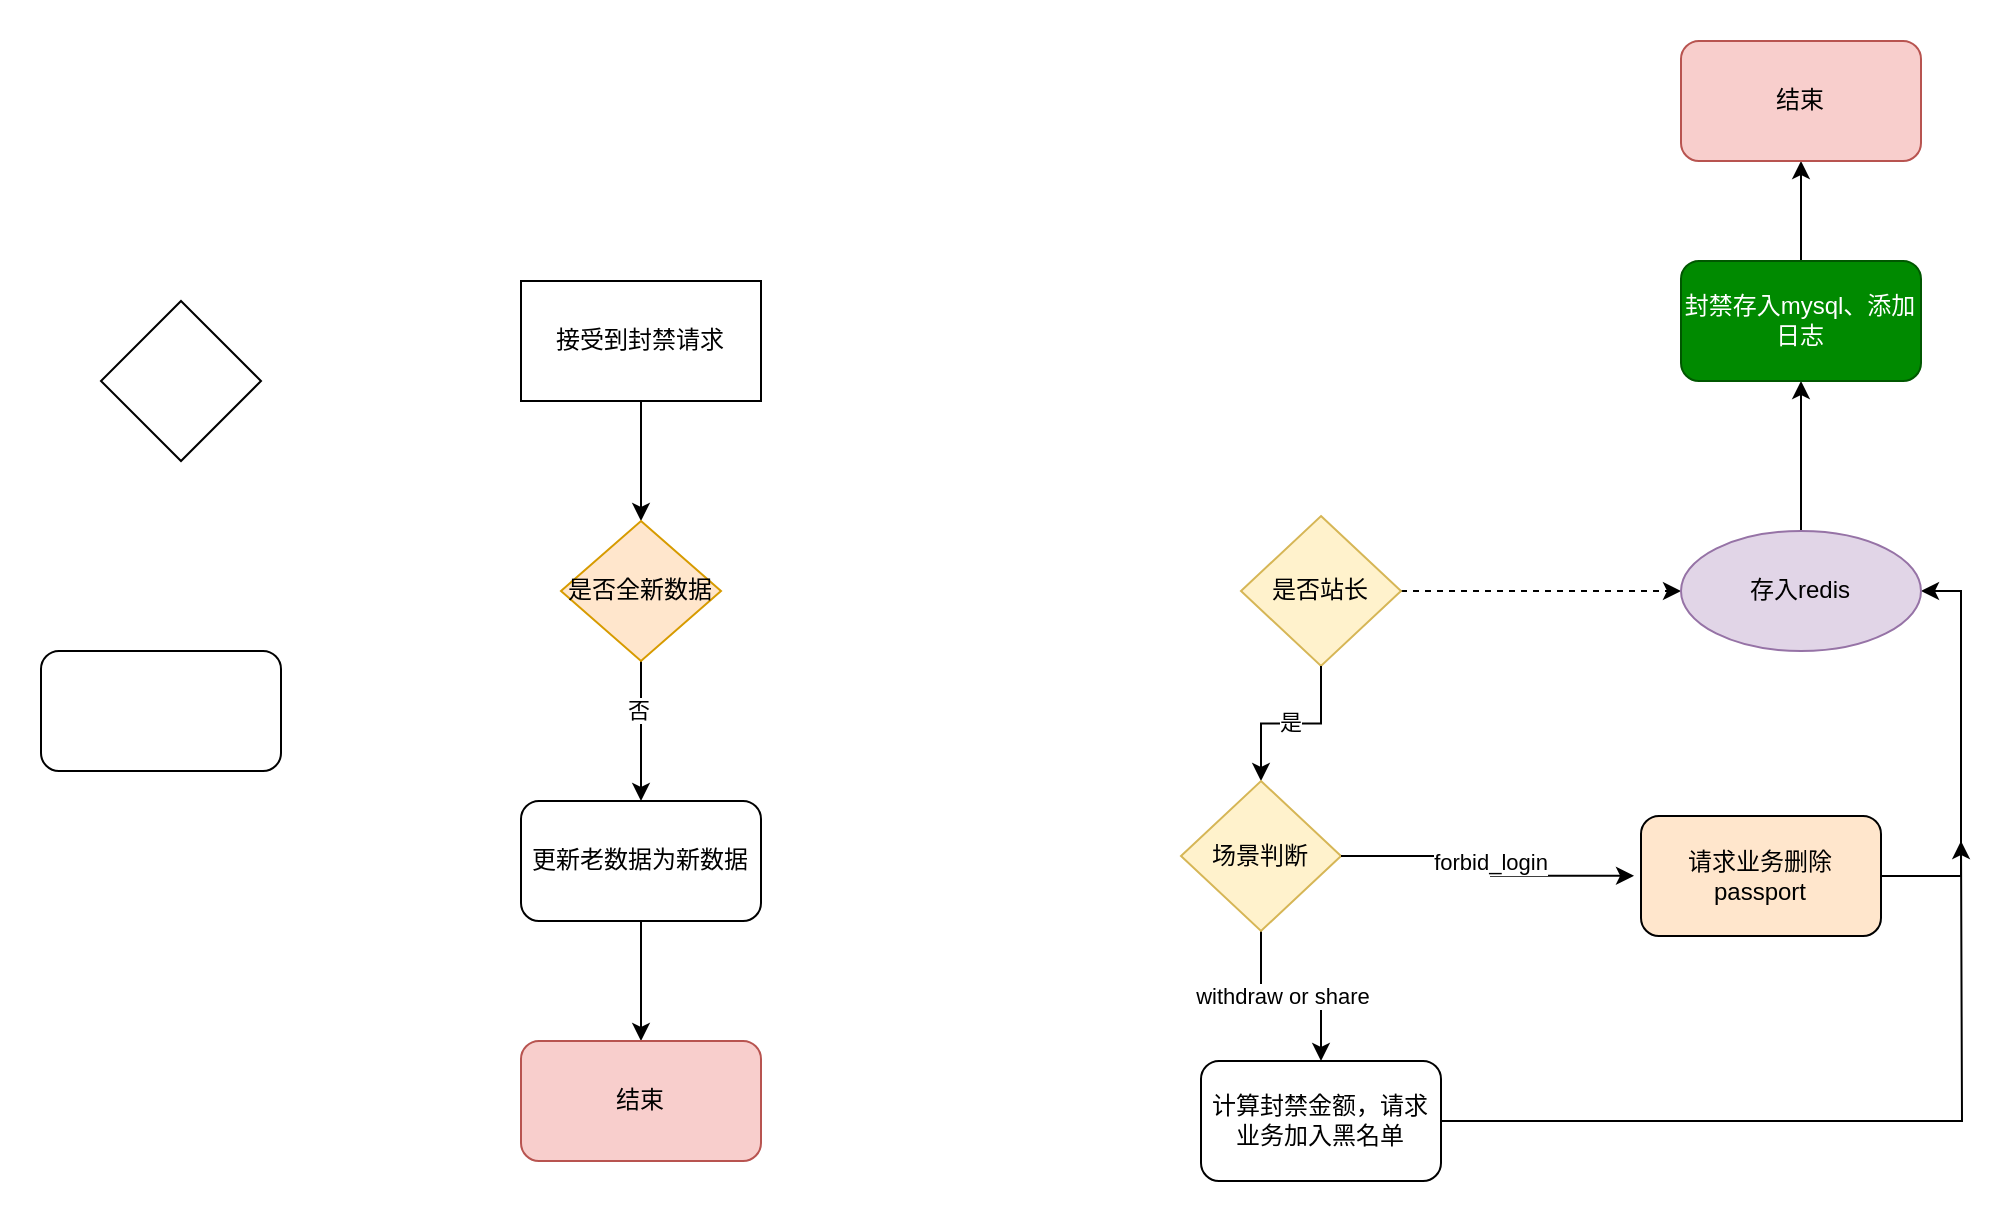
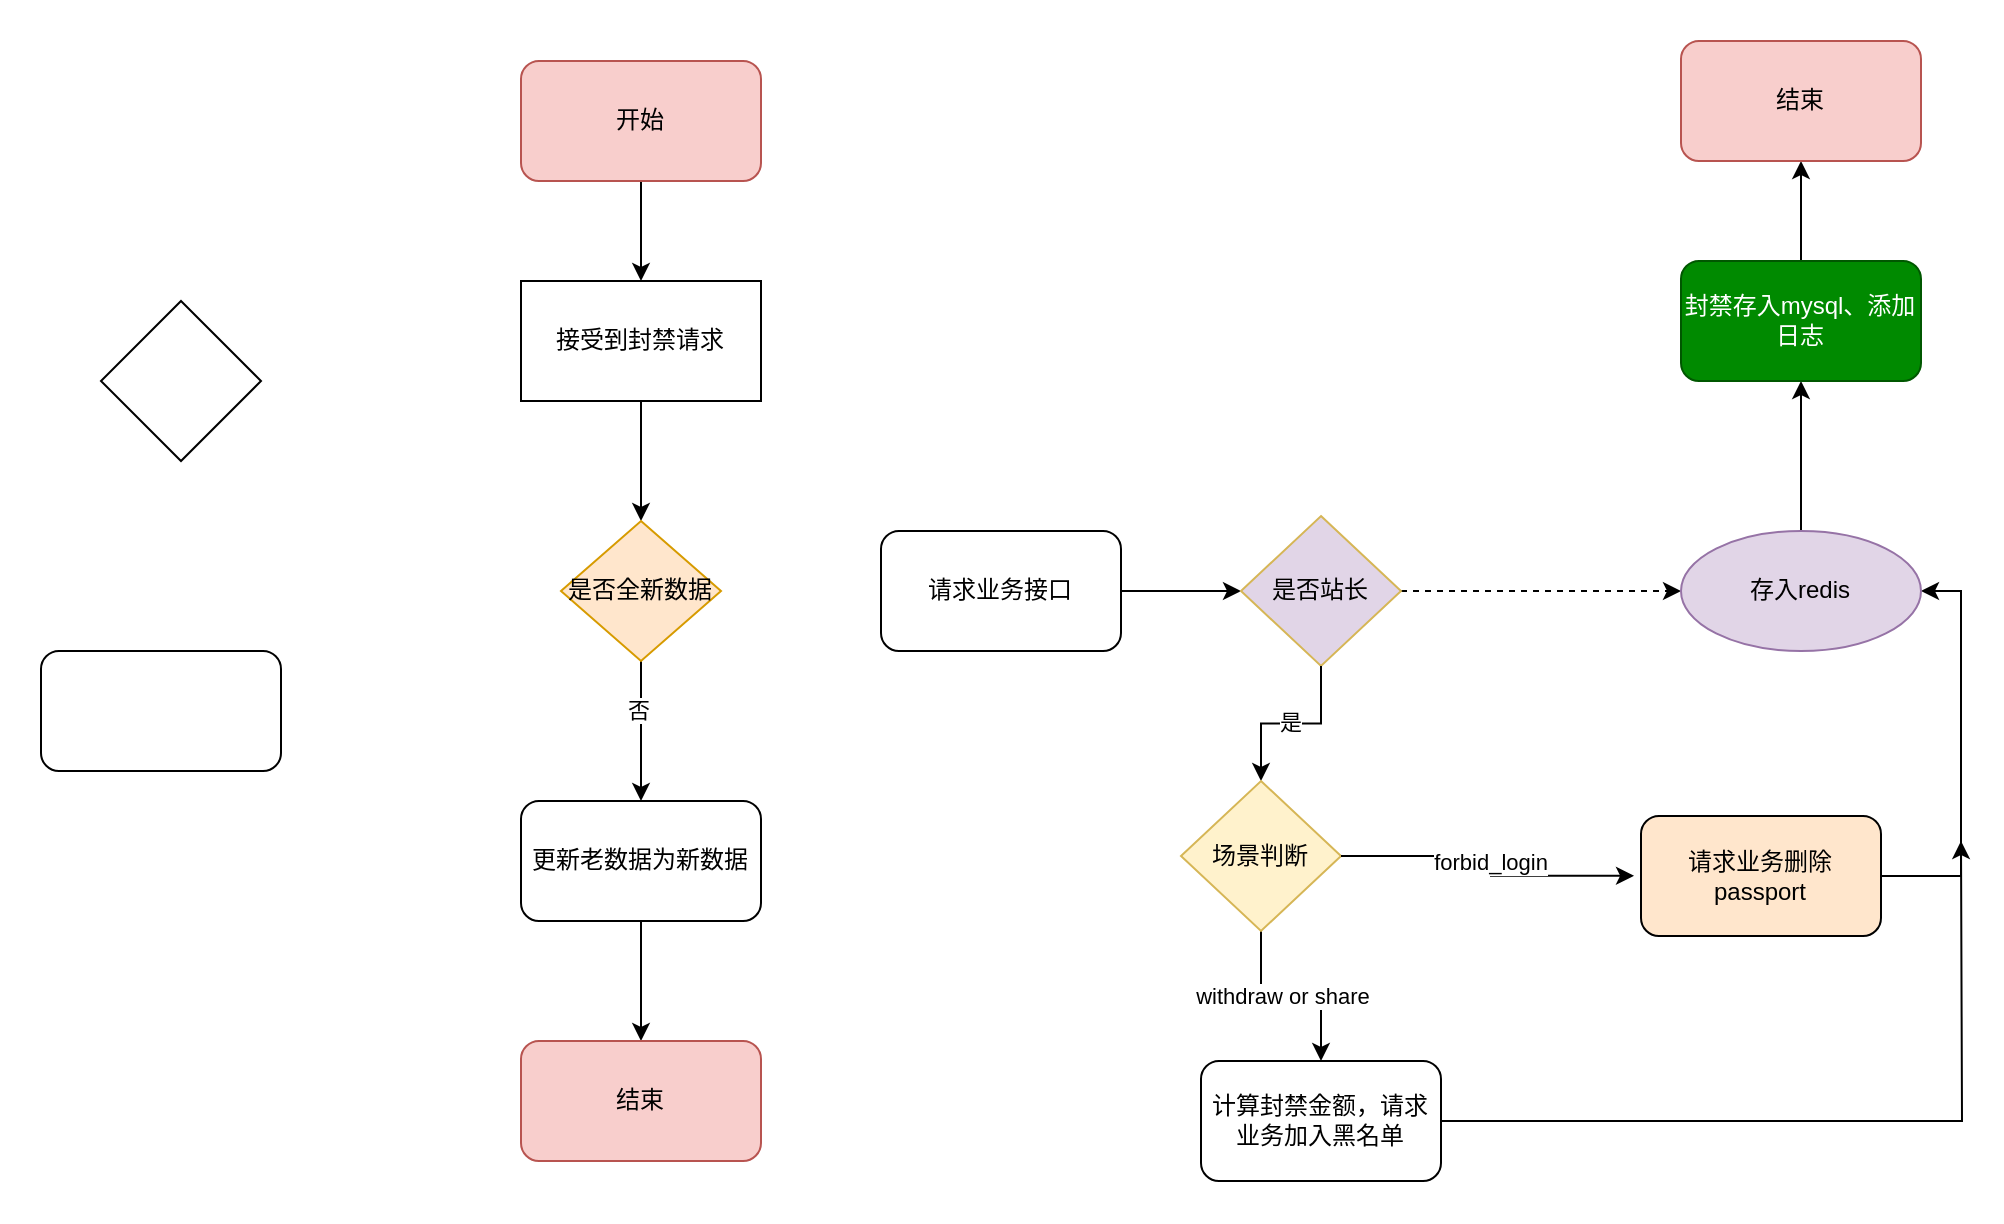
none -> (641, 121)
none -> (641, 224)
none -> (1001, 591)
none -> (1174, 591)
(1321, 591) -> (1321, 591)
